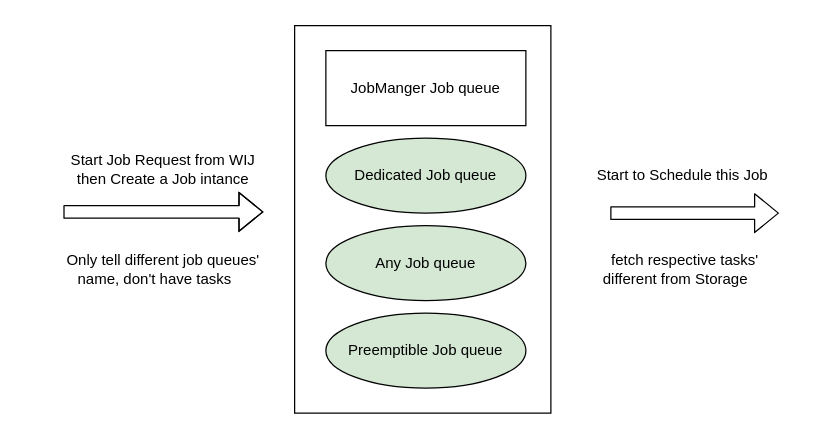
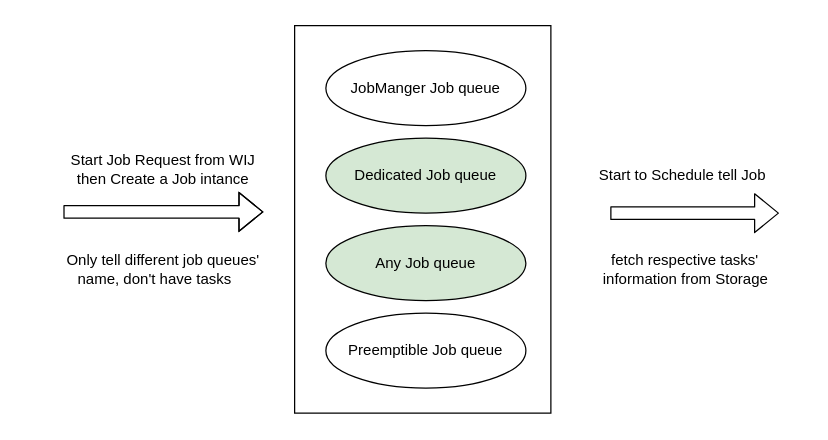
(426, 88) -> (426, 88)
(683, 176) -> (683, 176)
(702, 269) -> (702, 269)
(426, 351) -> (426, 351)
